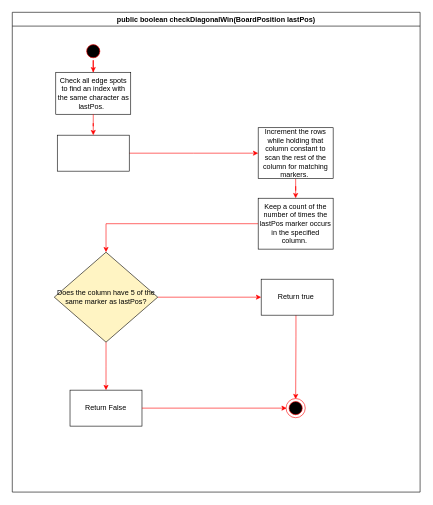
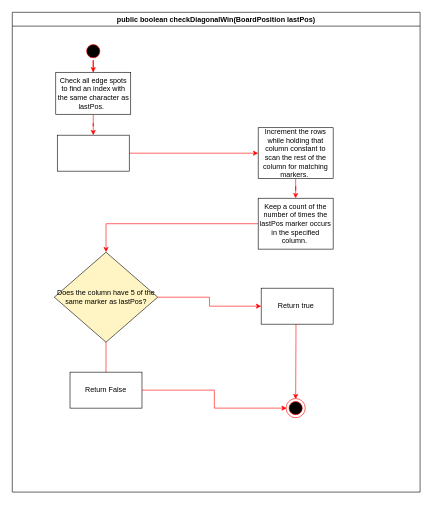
(297, 297) -> (297, 306)
(106, 408) -> (106, 390)
